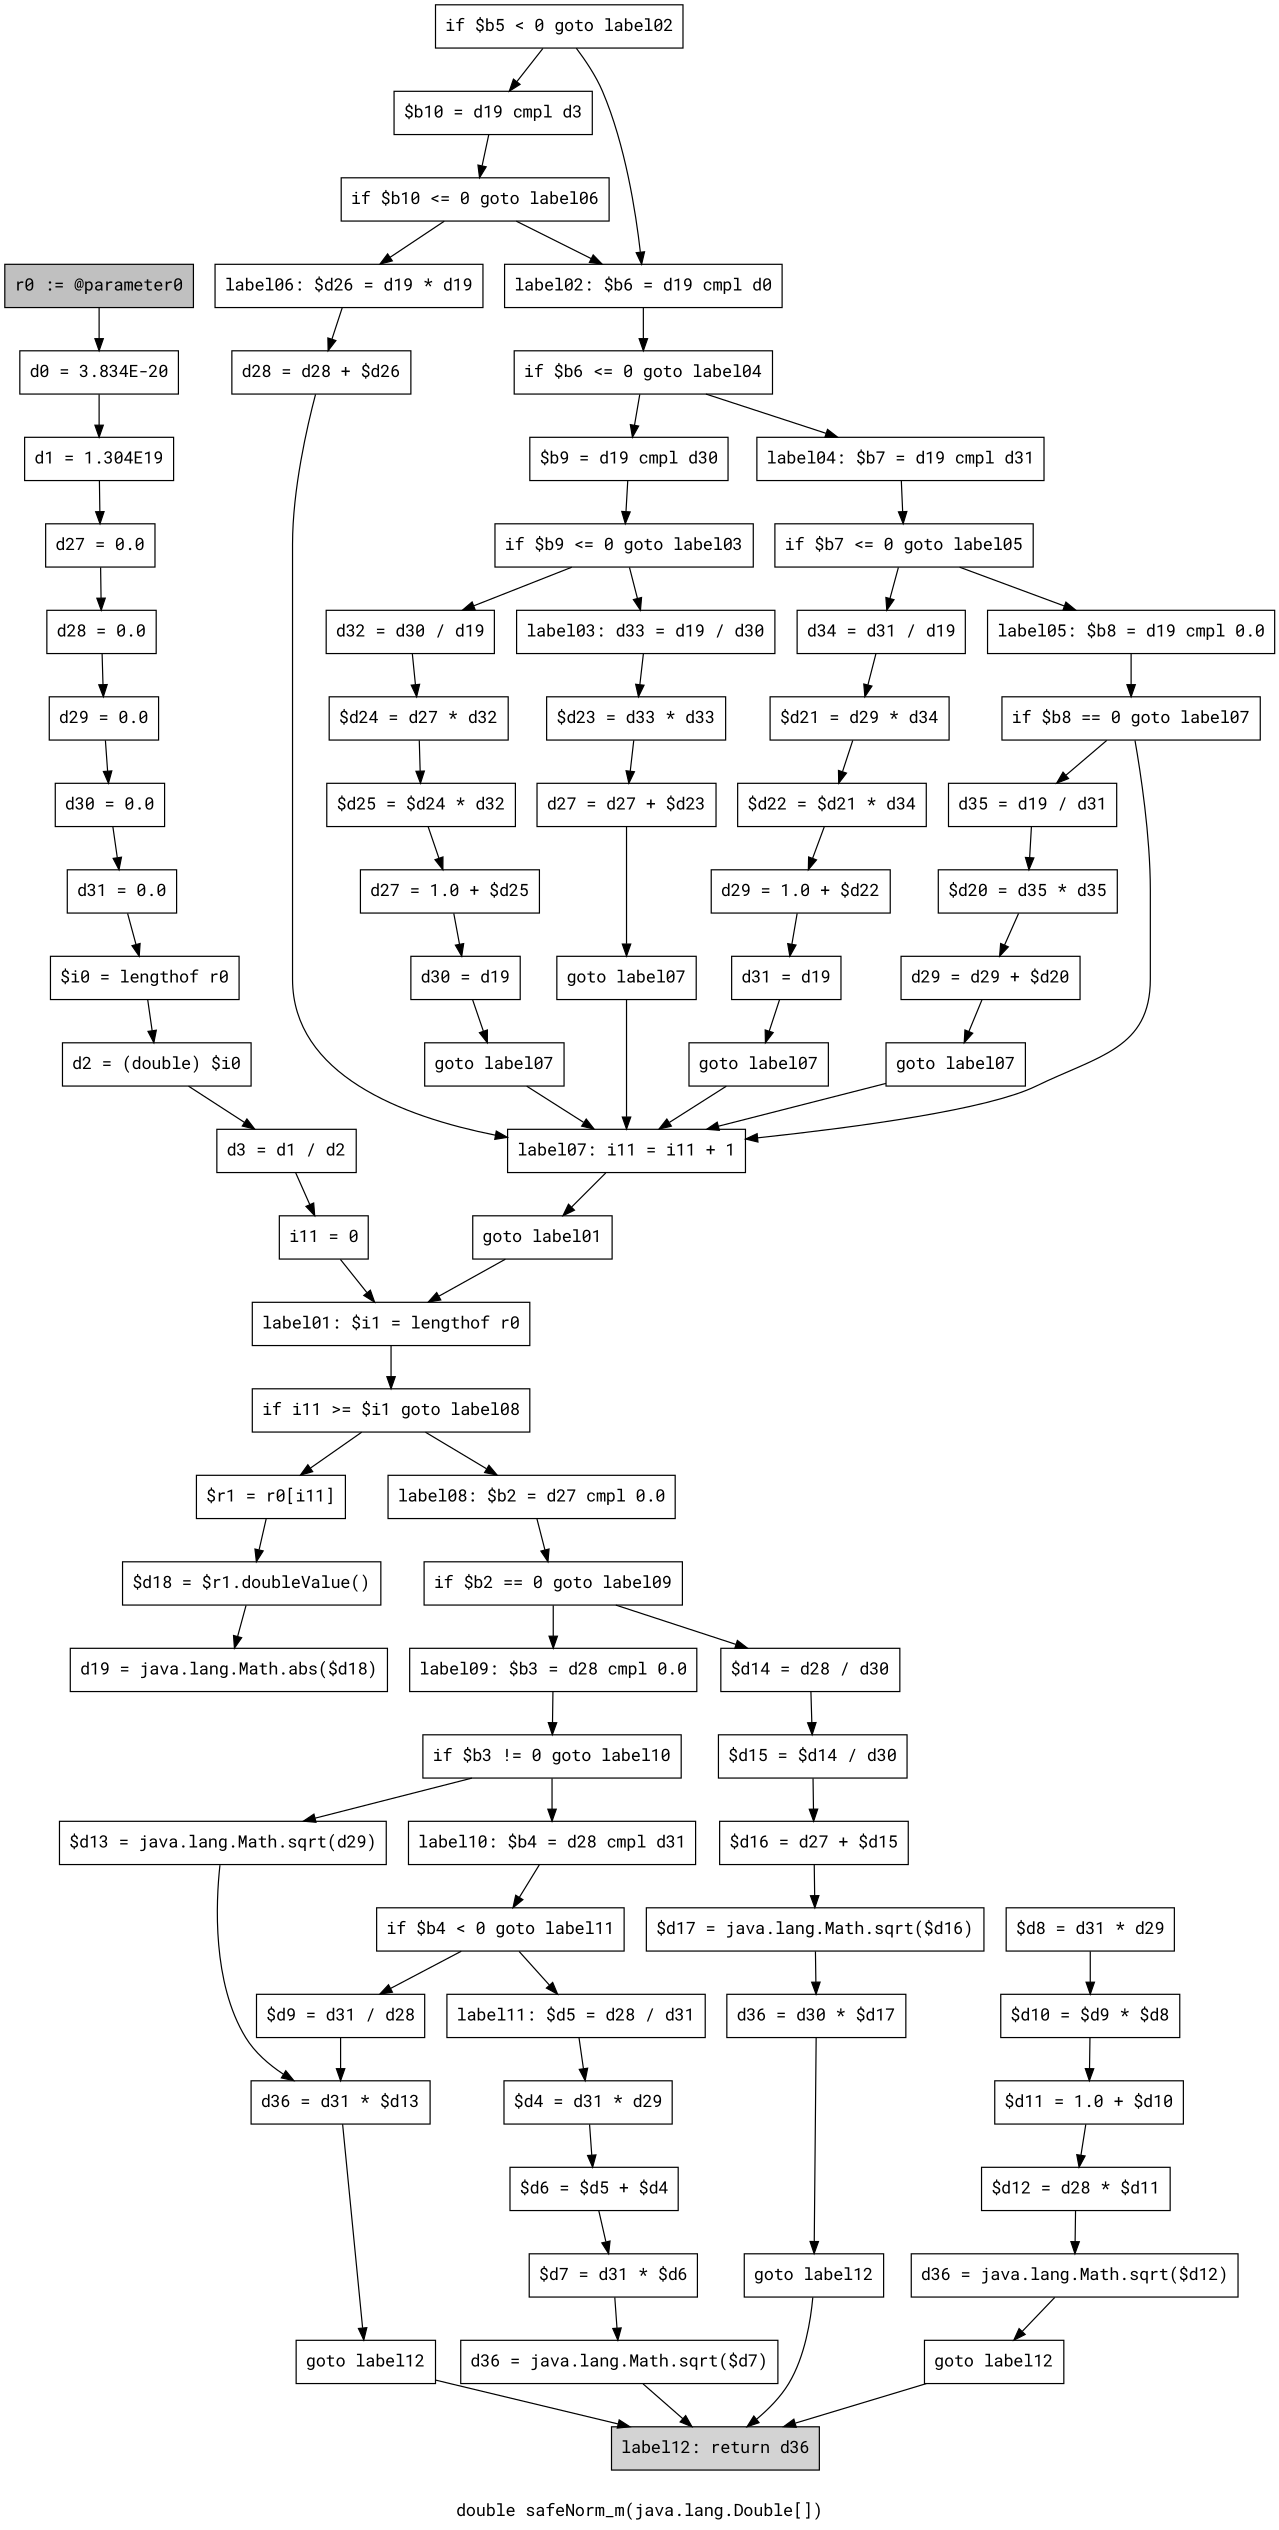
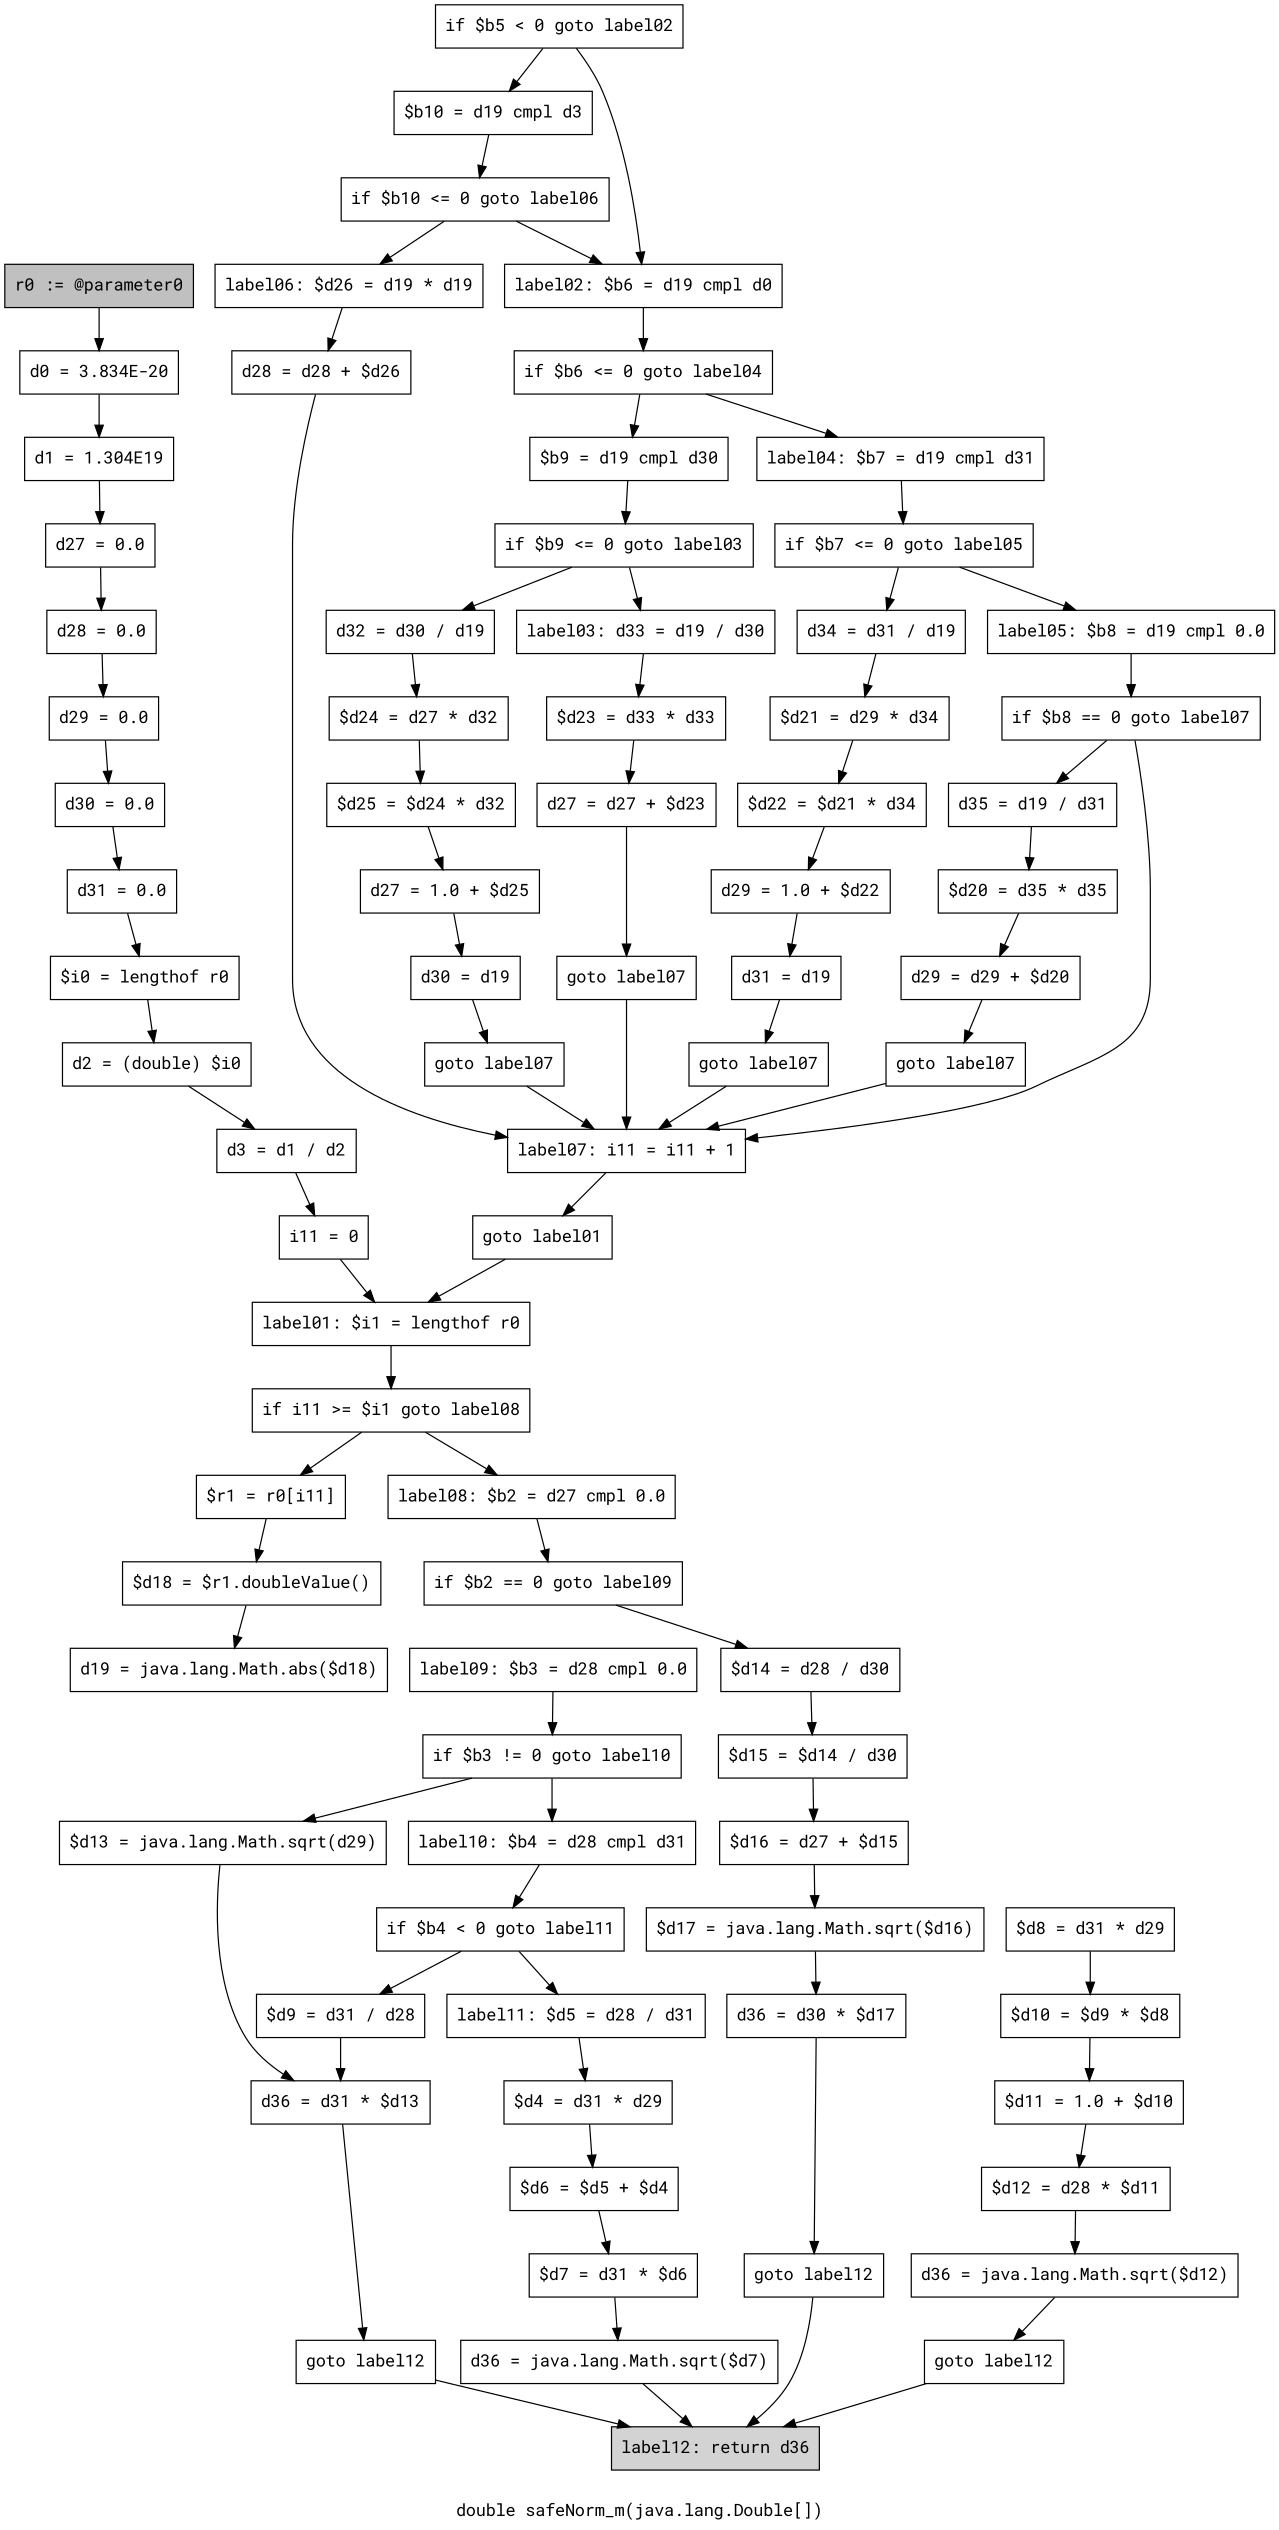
(553, 1621) -> none
